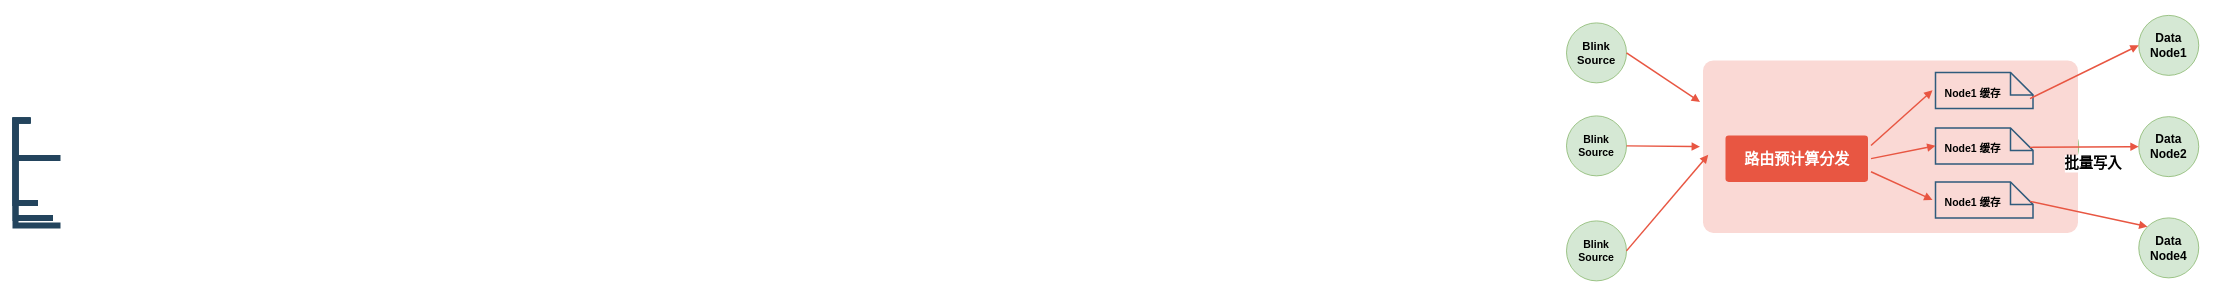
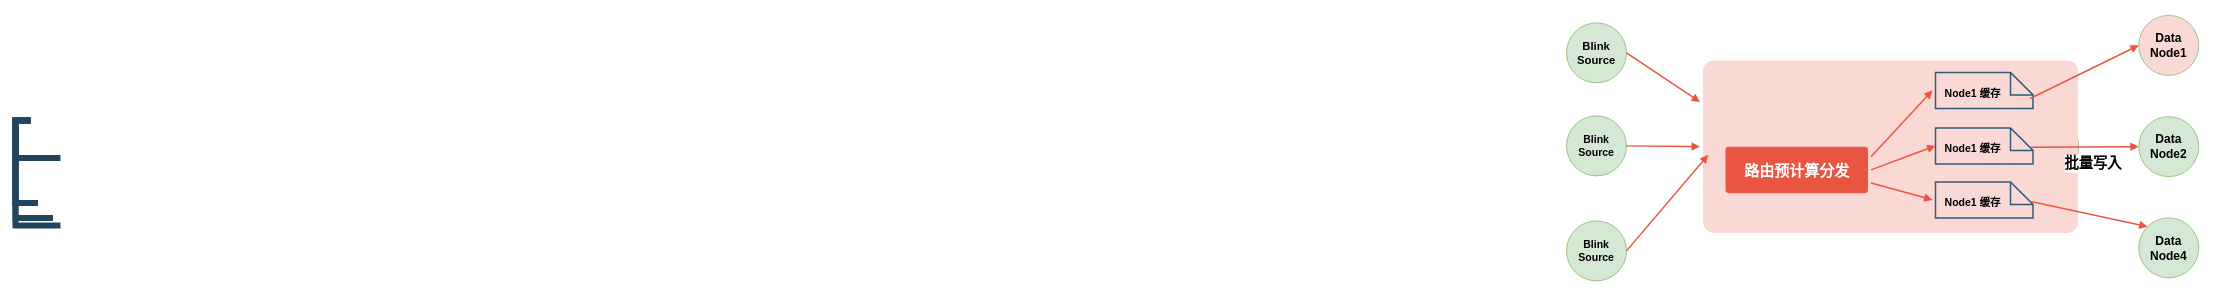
(2169, 45) -> (2169, 45)
(1797, 159) -> (1797, 170)
